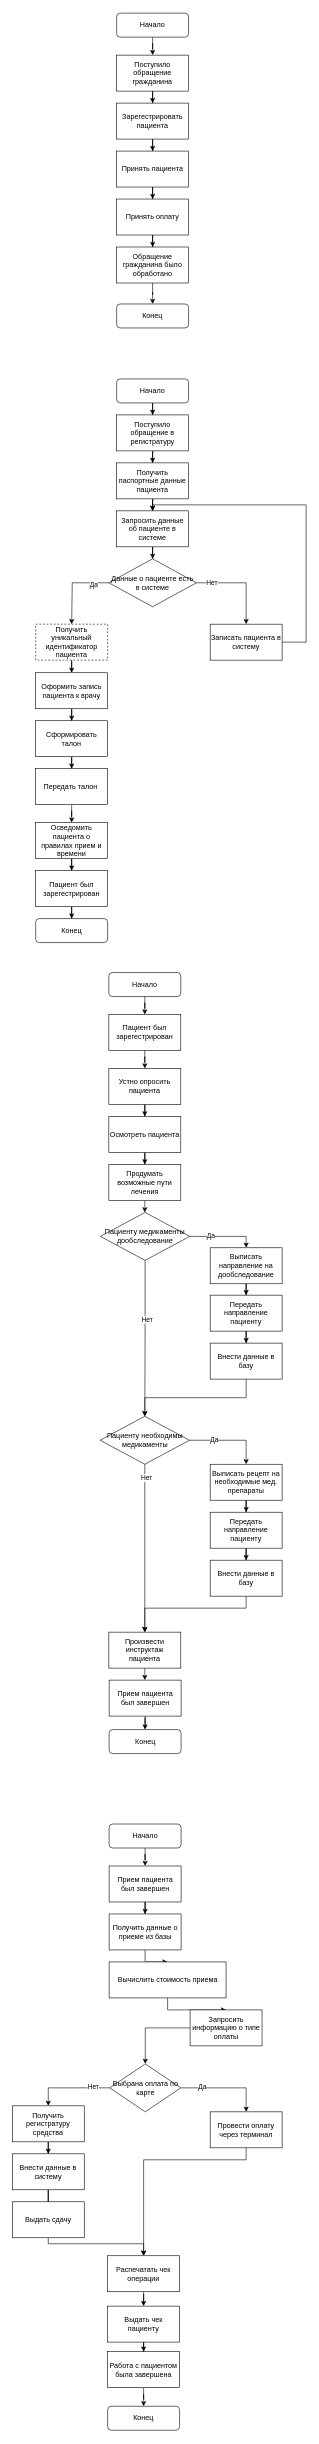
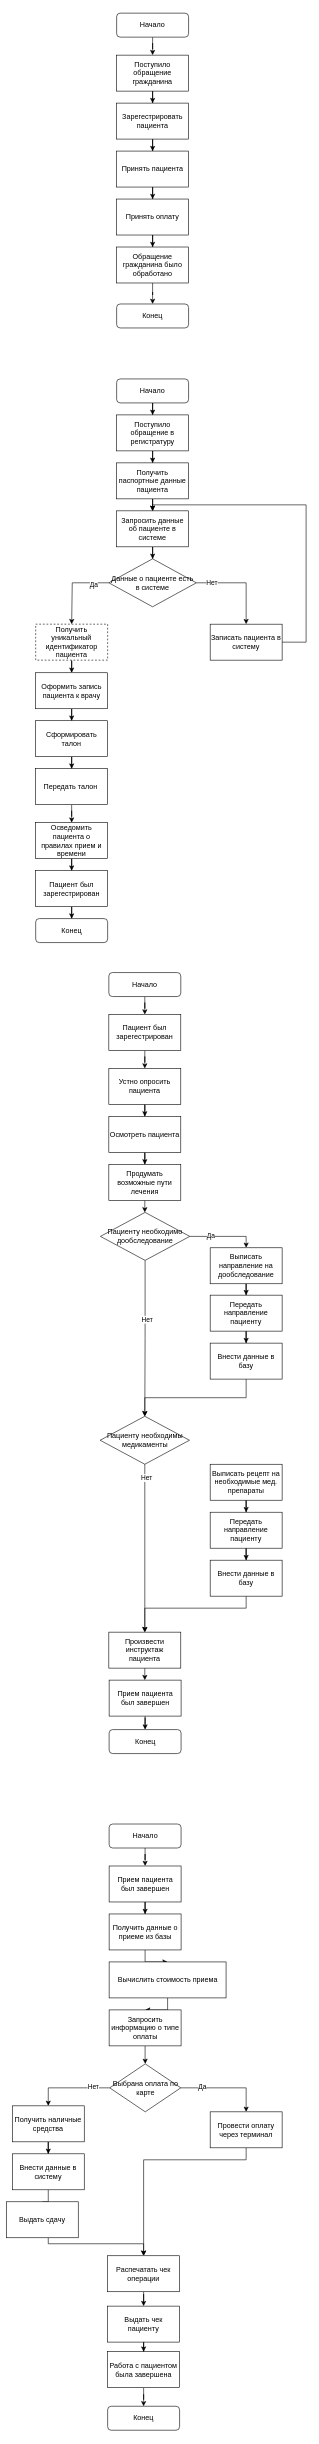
(145, 1236) -> (145, 1236)
(213, 1440) -> none
(226, 2028) -> (145, 2028)
(48, 2124) -> (48, 2124)
(48, 2220) -> (42, 2220)
